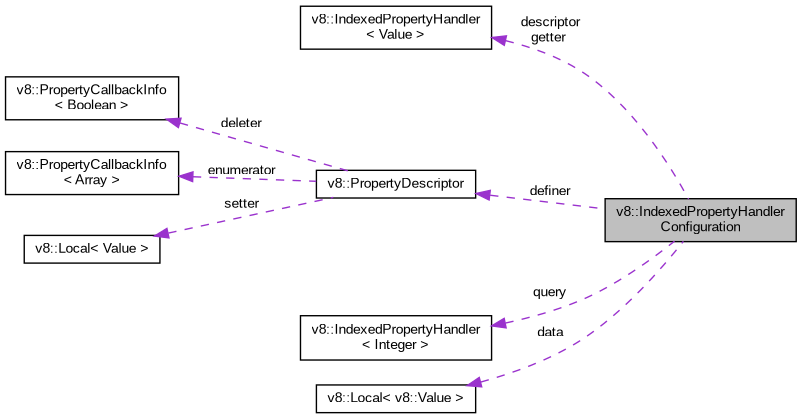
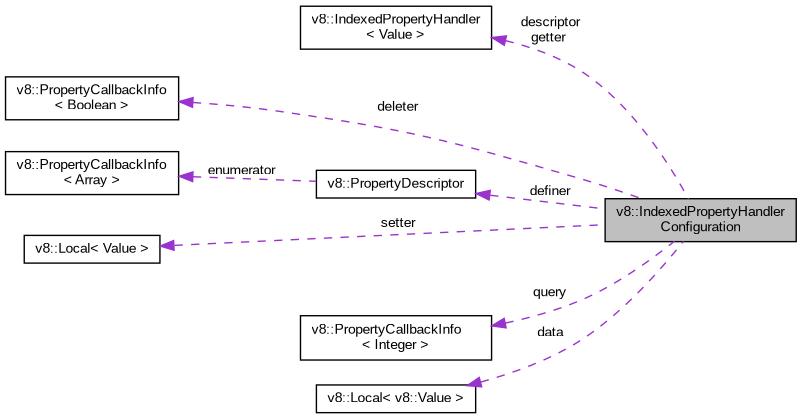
(264, 147) -> (421, 136)
(251, 215) -> (390, 235)
(396, 338) -> (396, 338)
